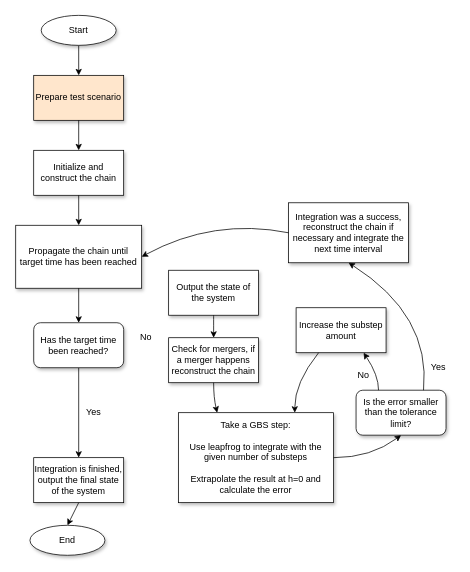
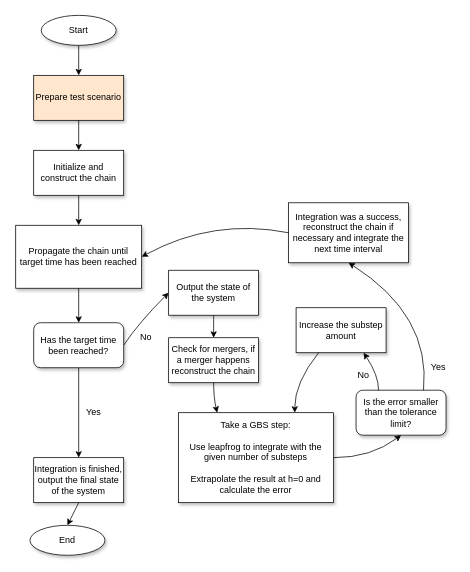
none -> (143, 319)
